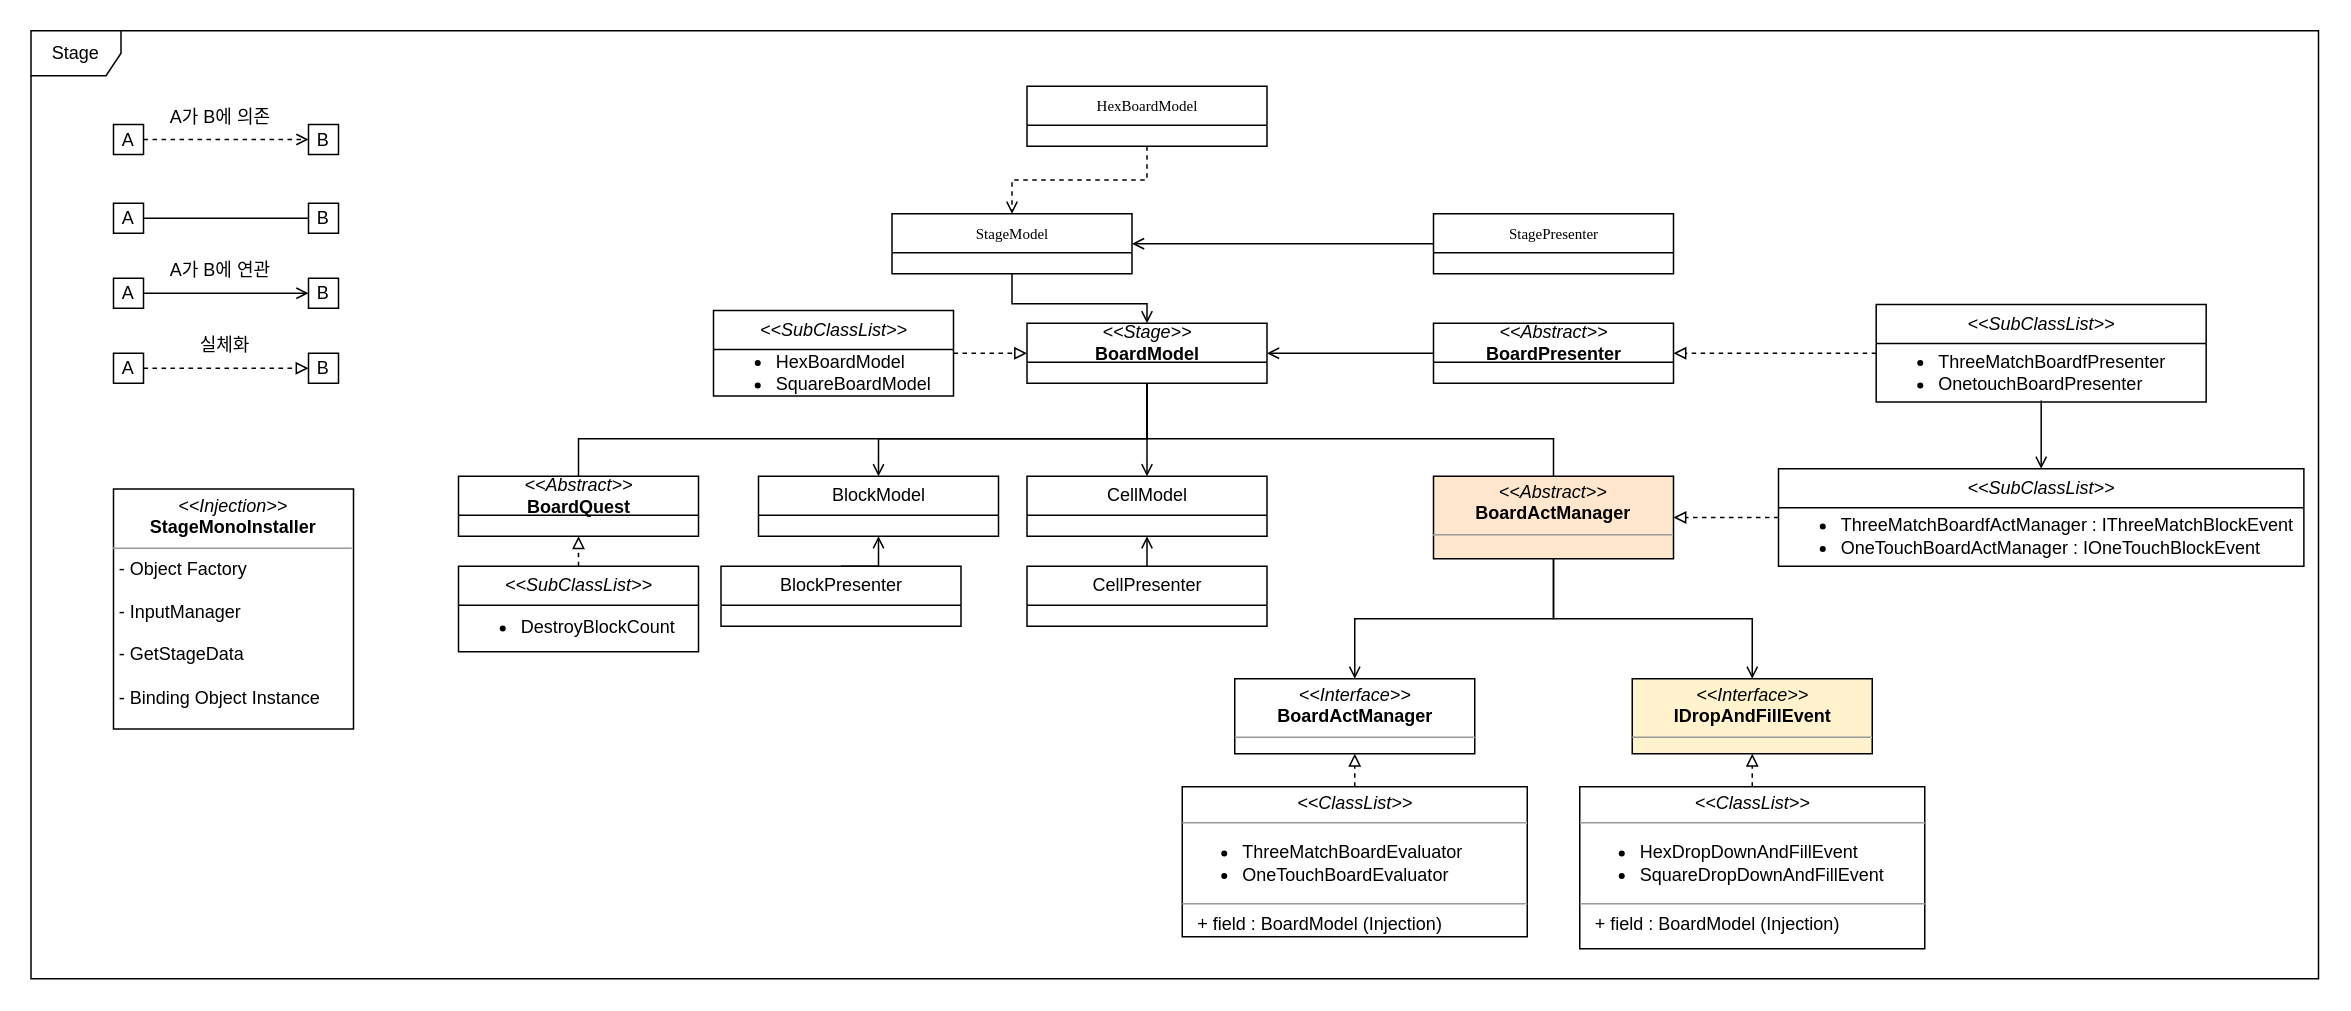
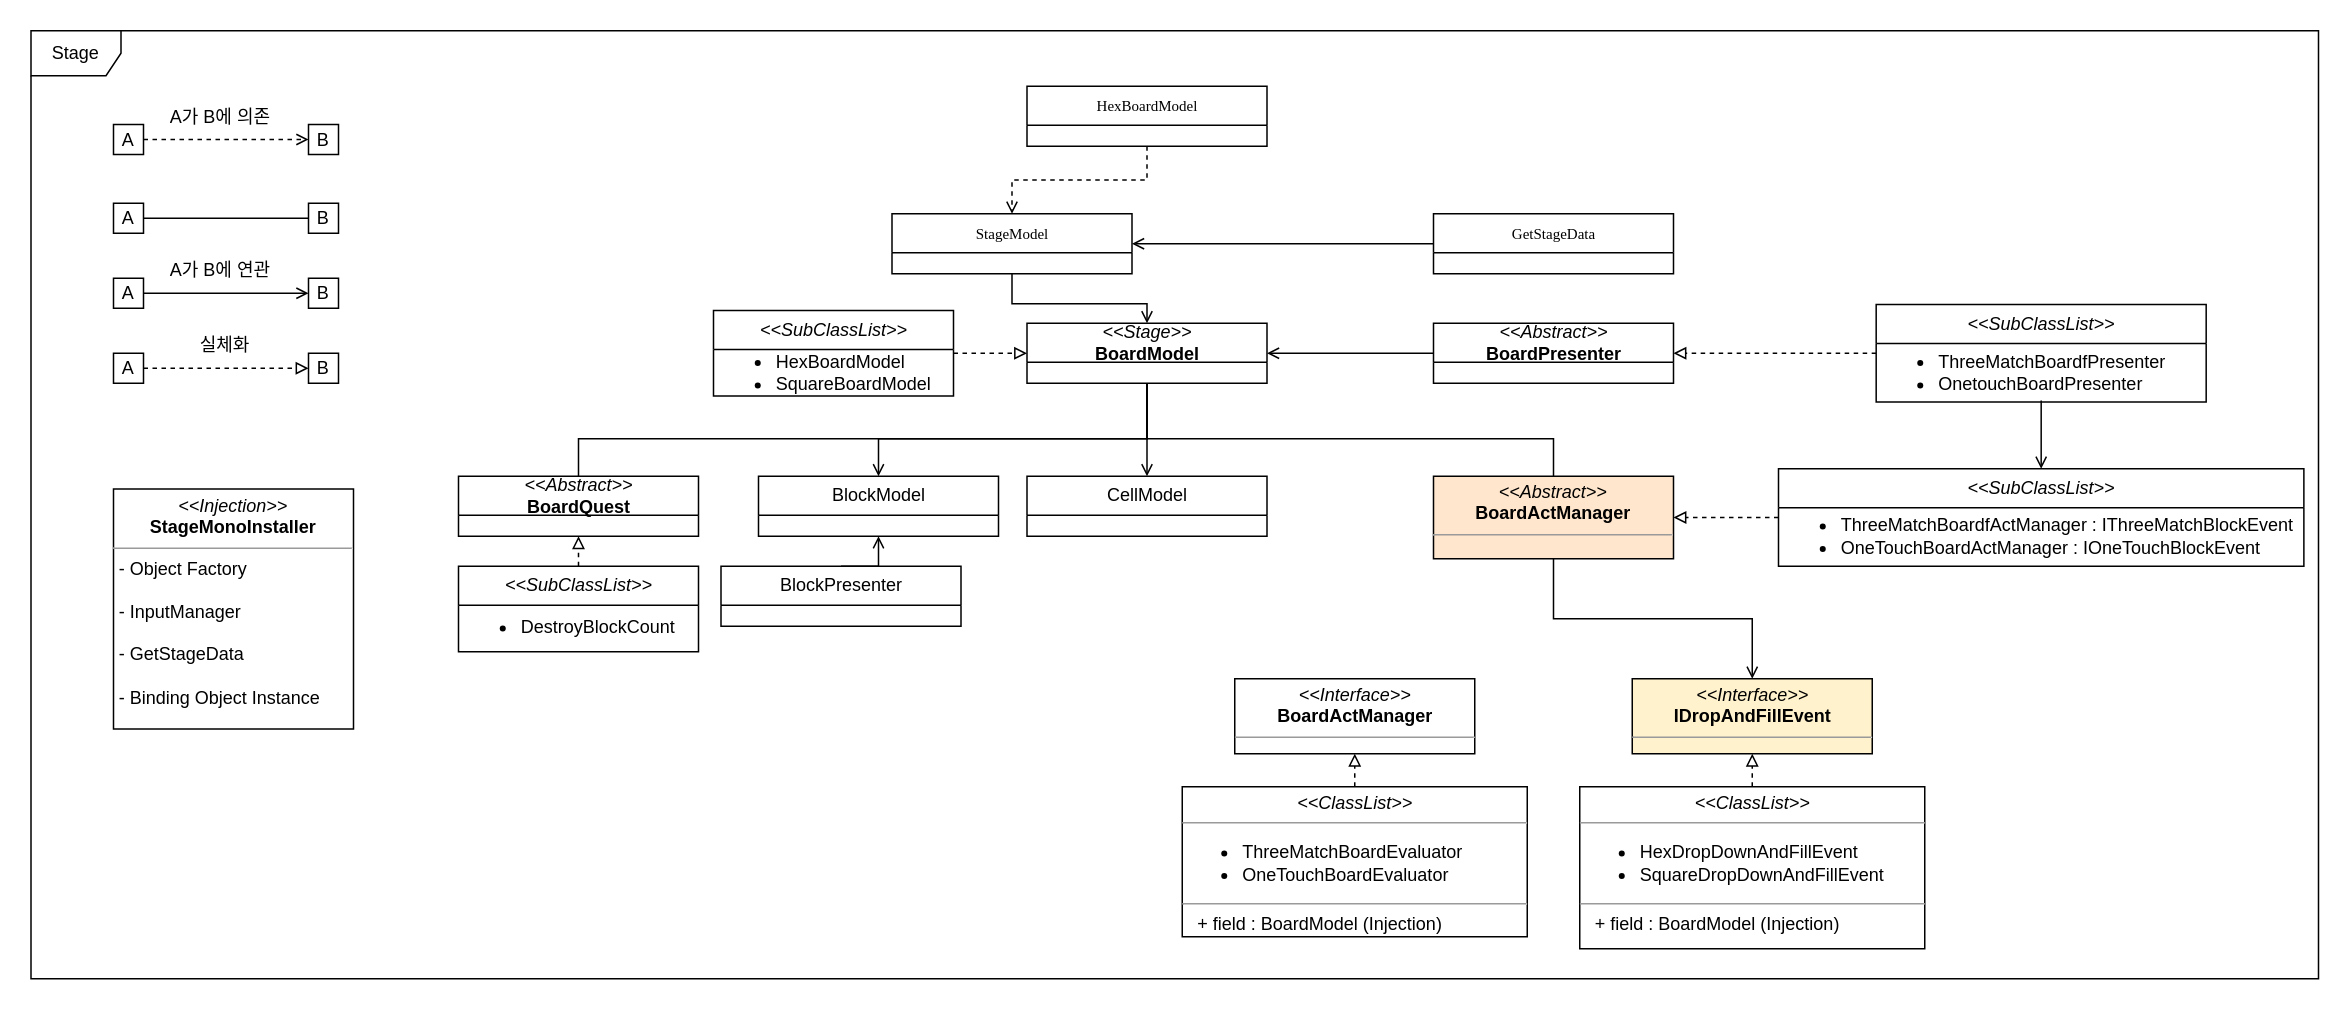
(1554, 233) -> (1554, 233)
(1147, 552) -> none
(1147, 596) -> none
(1426, 619) -> none
